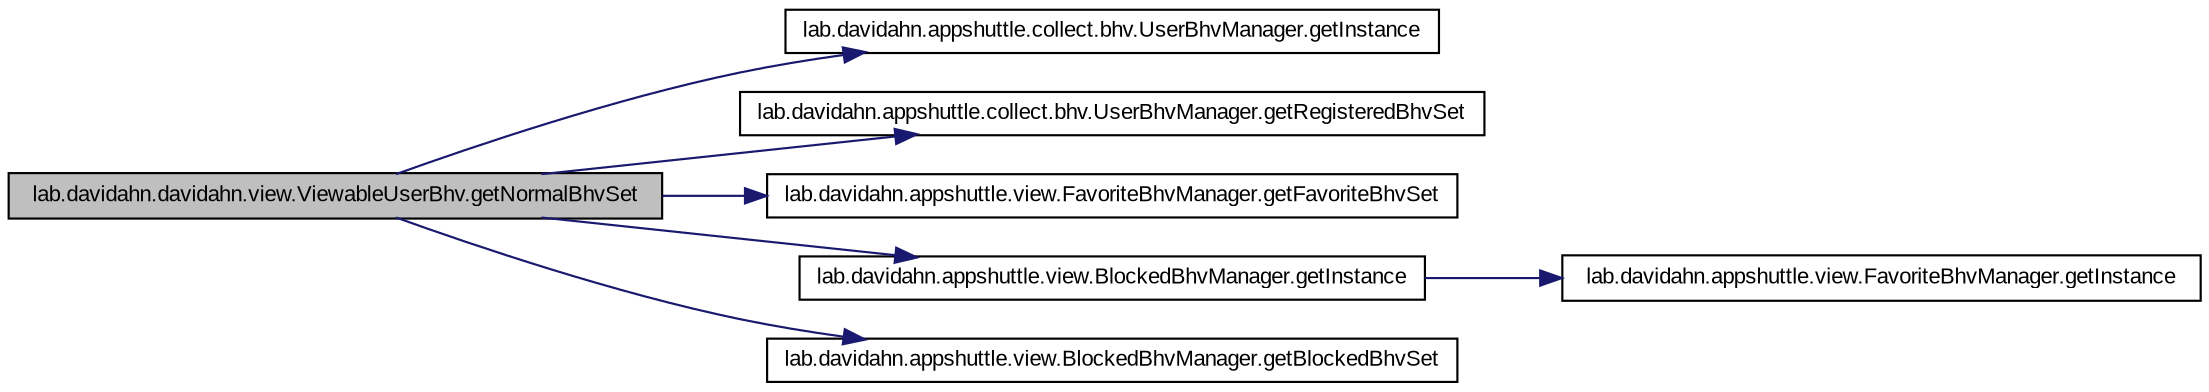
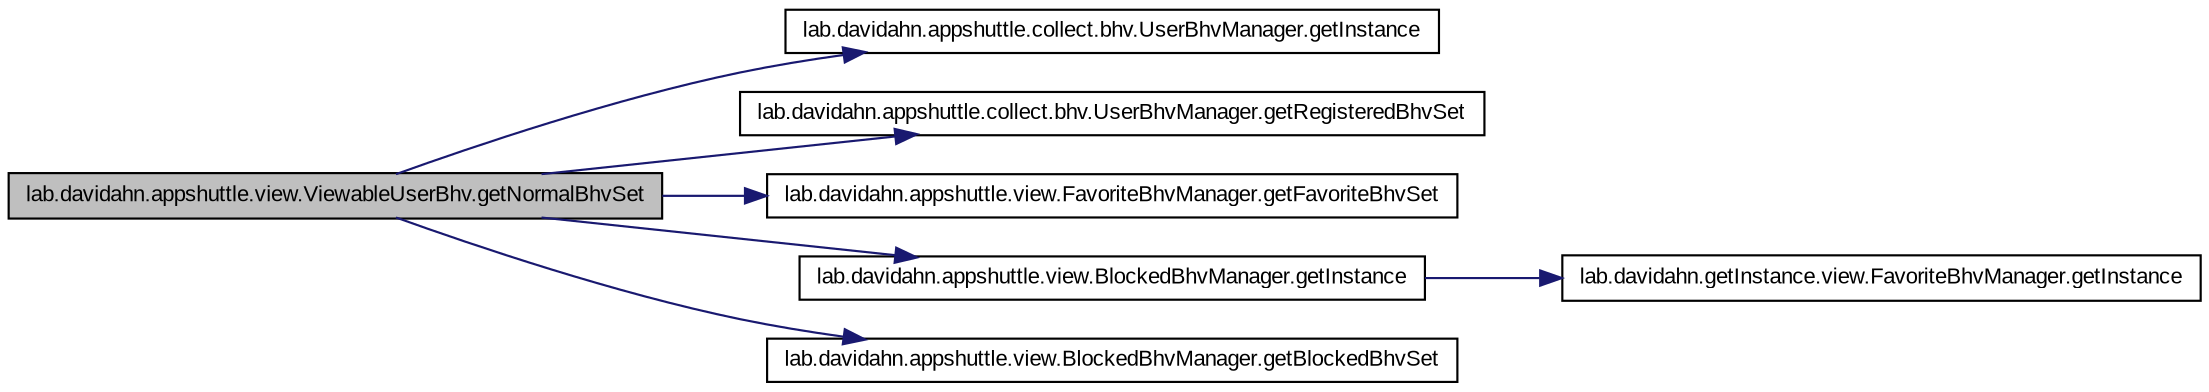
(335, 196) -> (335, 196)
(1882, 278) -> (1882, 278)
